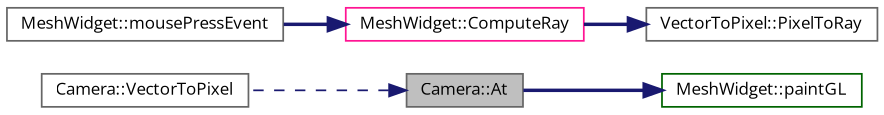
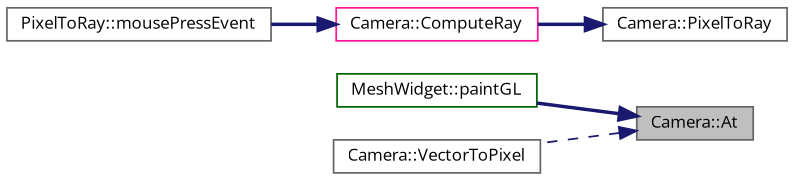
(145, 24) -> (139, 24)
(465, 24) -> (437, 24)
(762, 24) -> (695, 24)
(584, 90) -> (578, 108)
